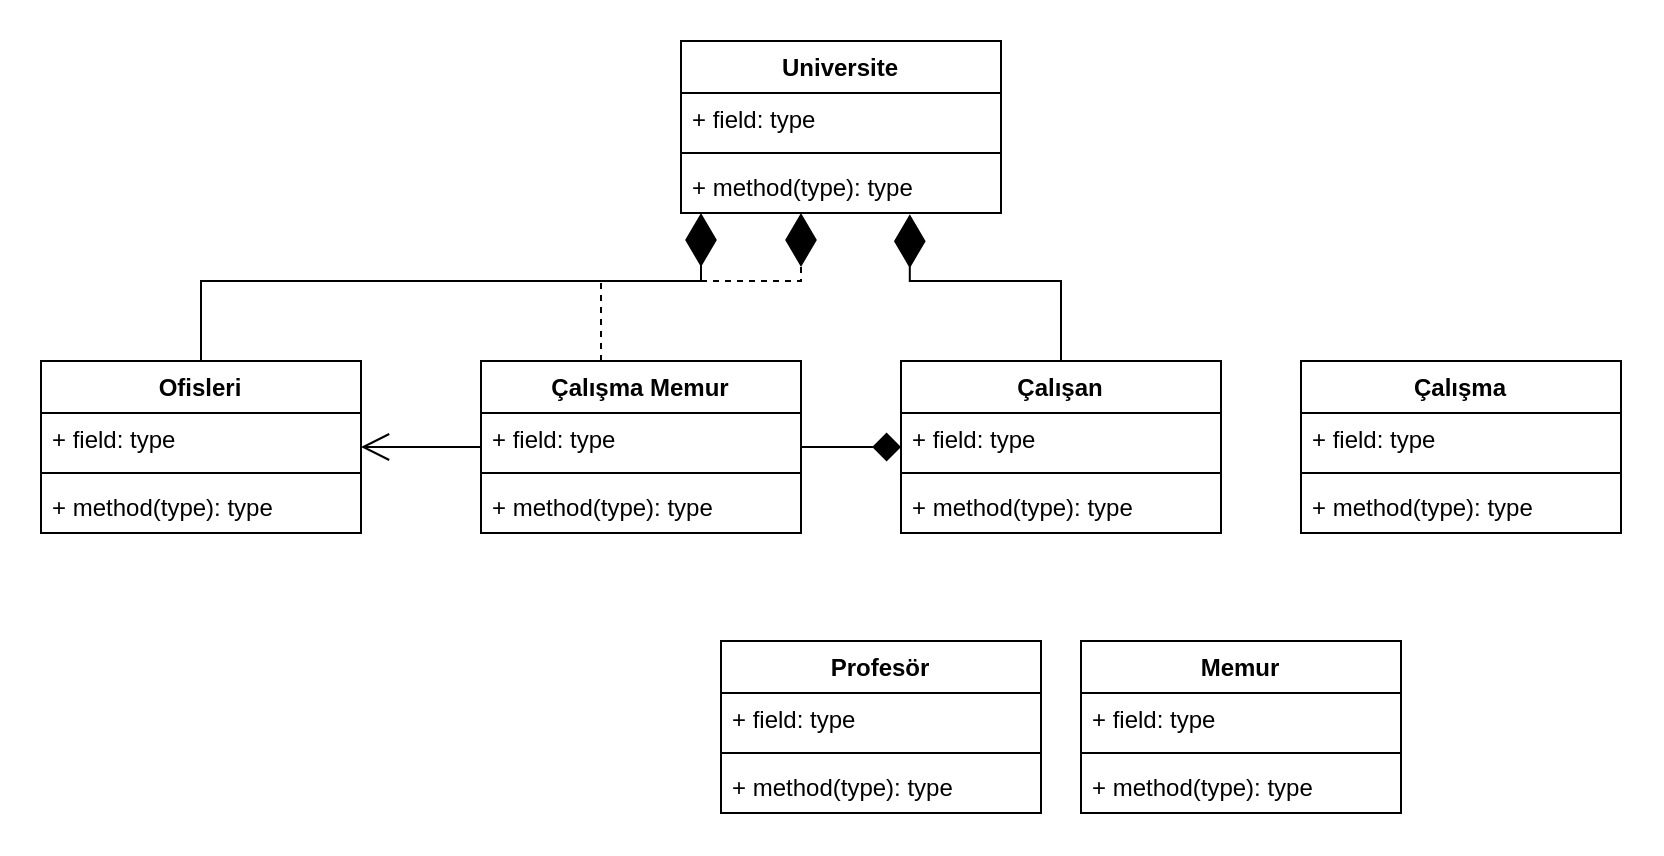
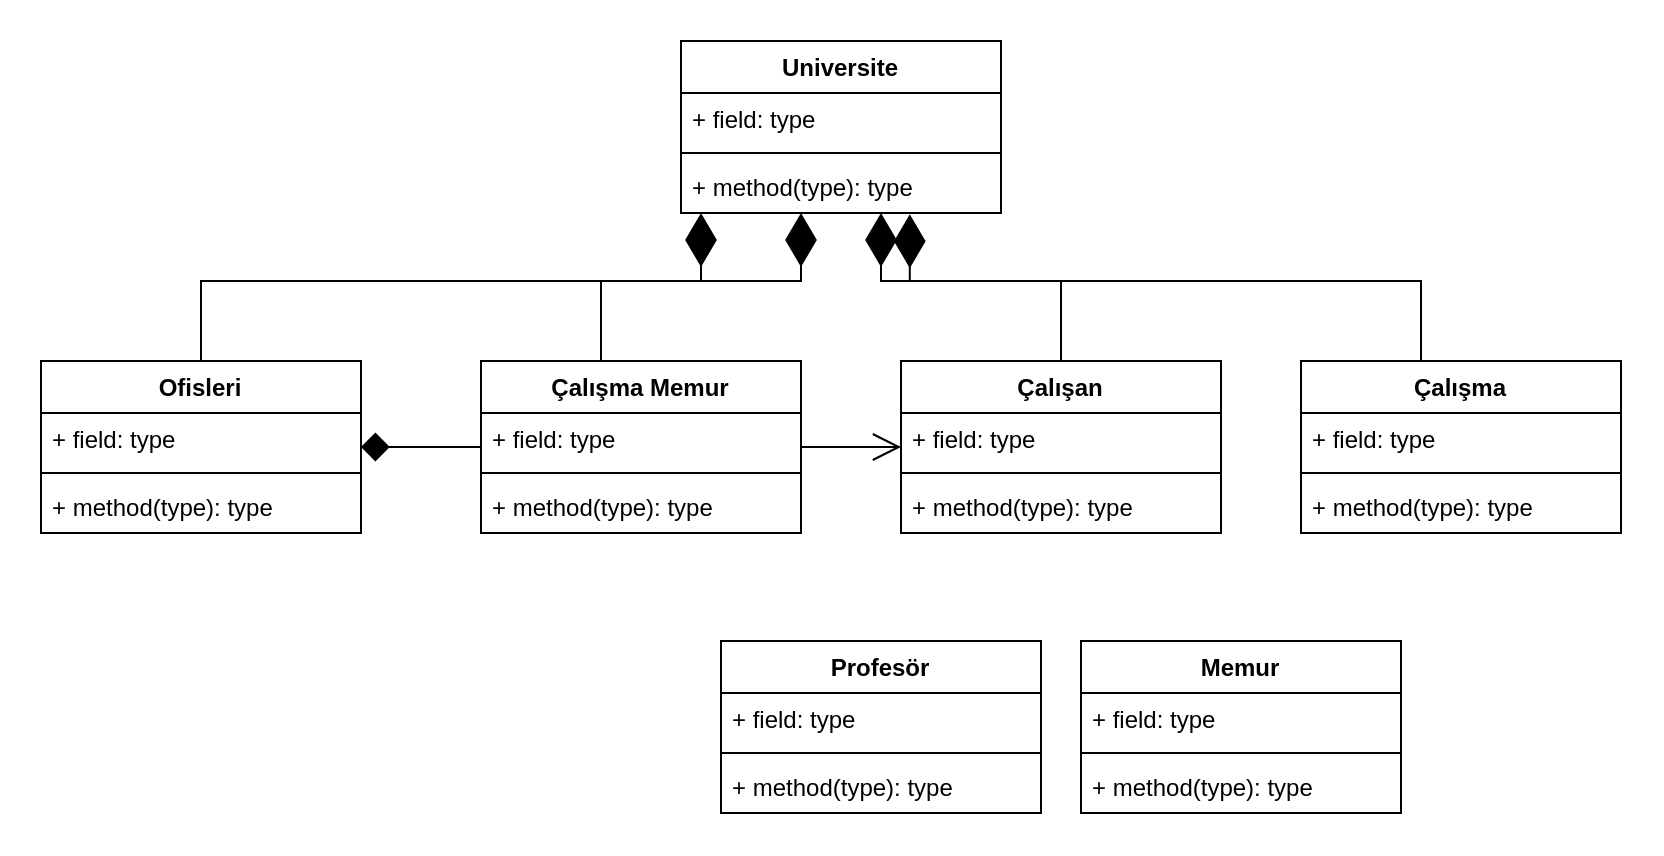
(761, 281) -> (761, 281)
none -> (1283, 281)
(378, 447) -> (389, 447)
(873, 447) -> (884, 447)
